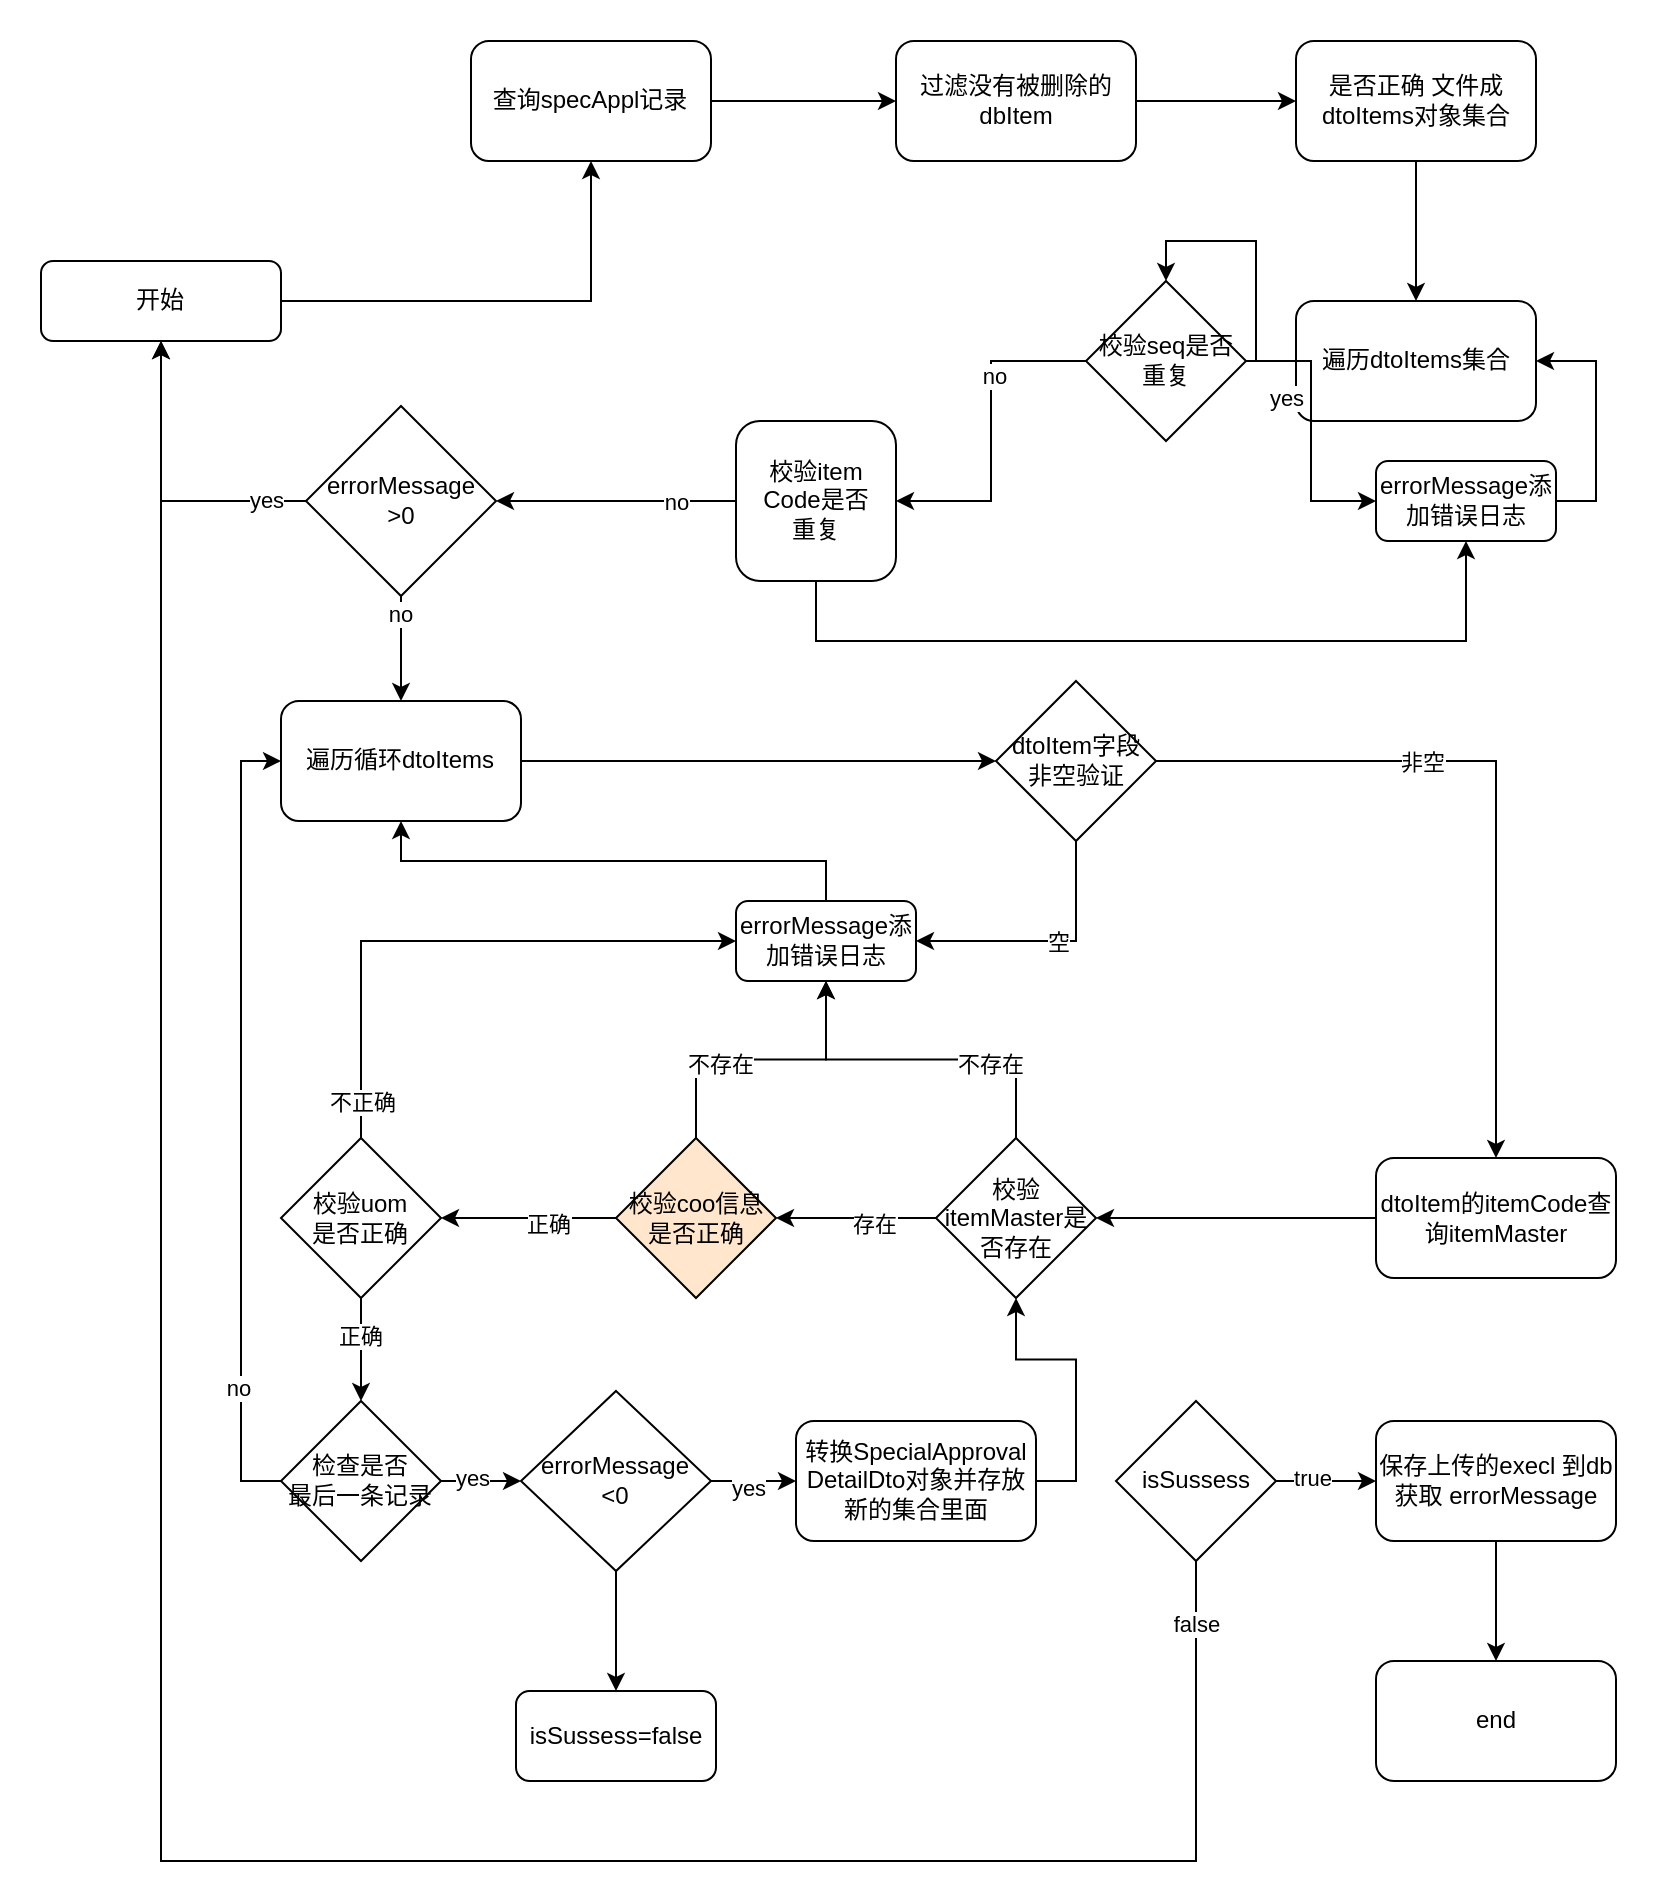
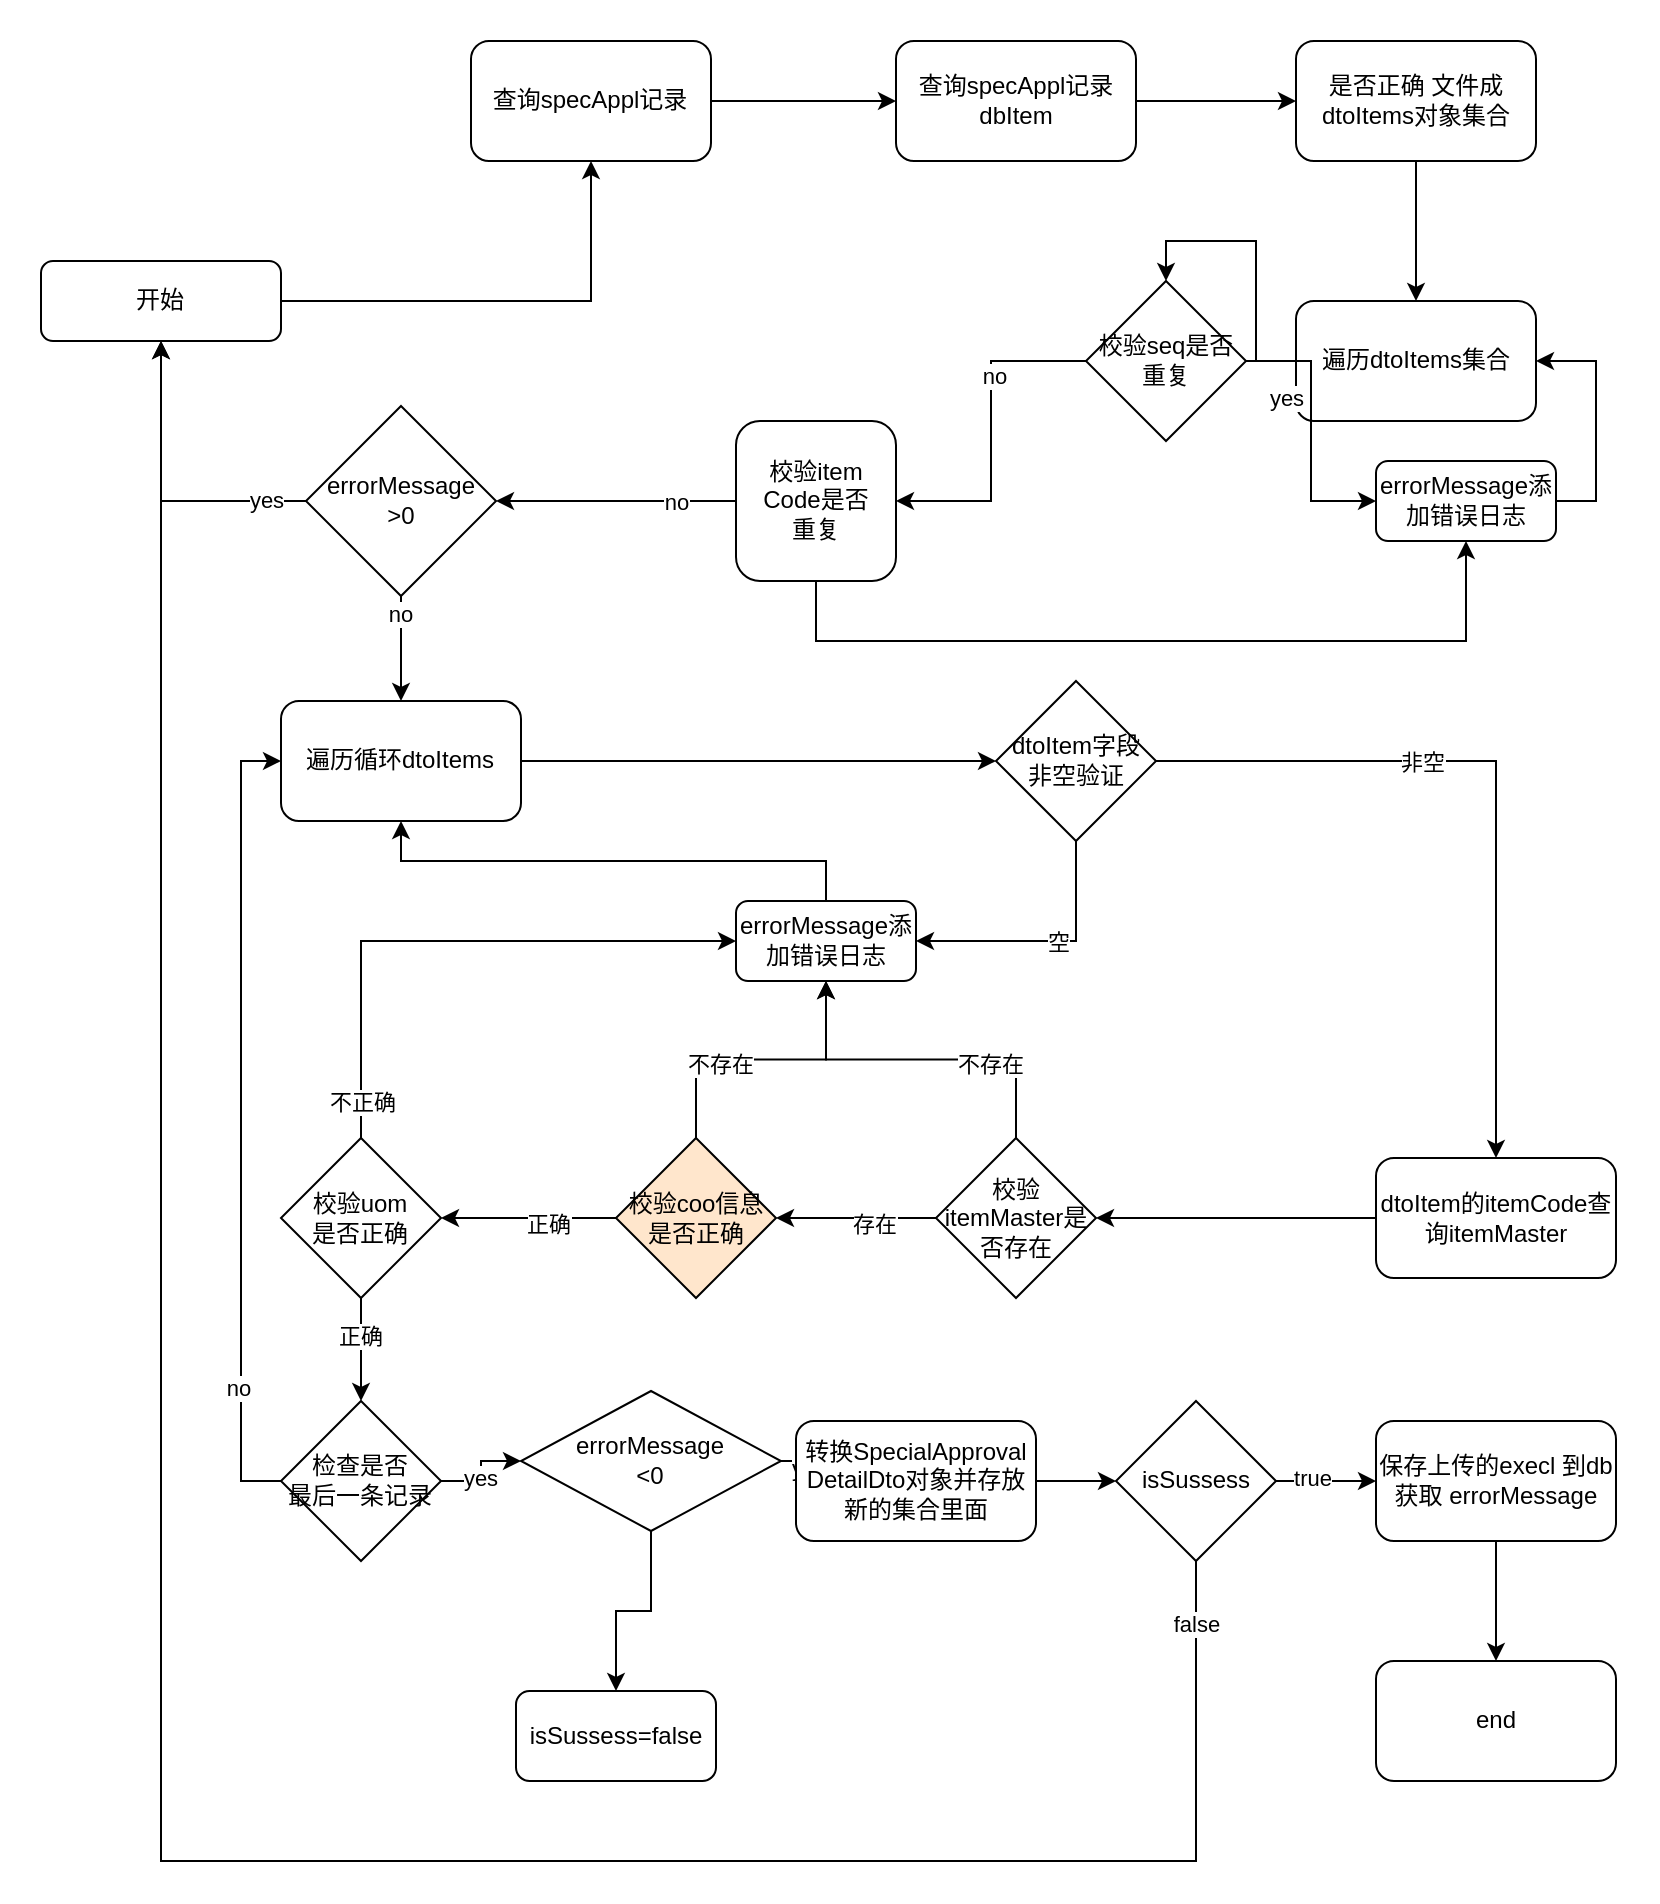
(1017, 101) -> (1017, 101)
(1076, 1368) -> (1088, 1481)
(616, 1481) -> (651, 1461)
